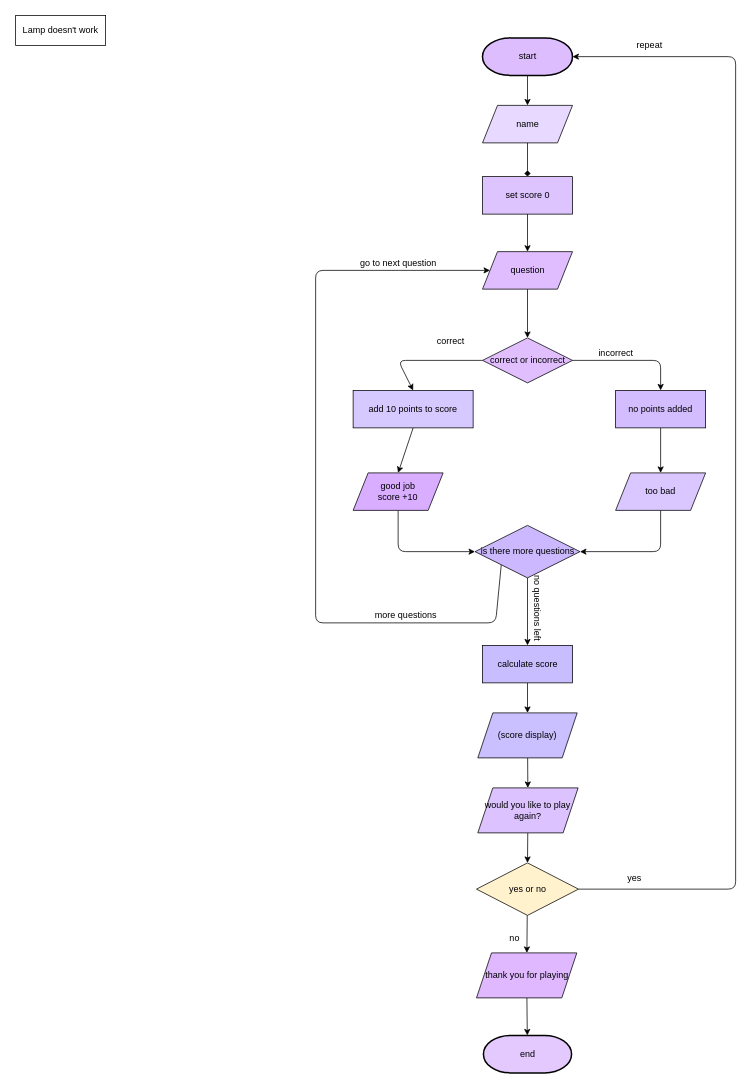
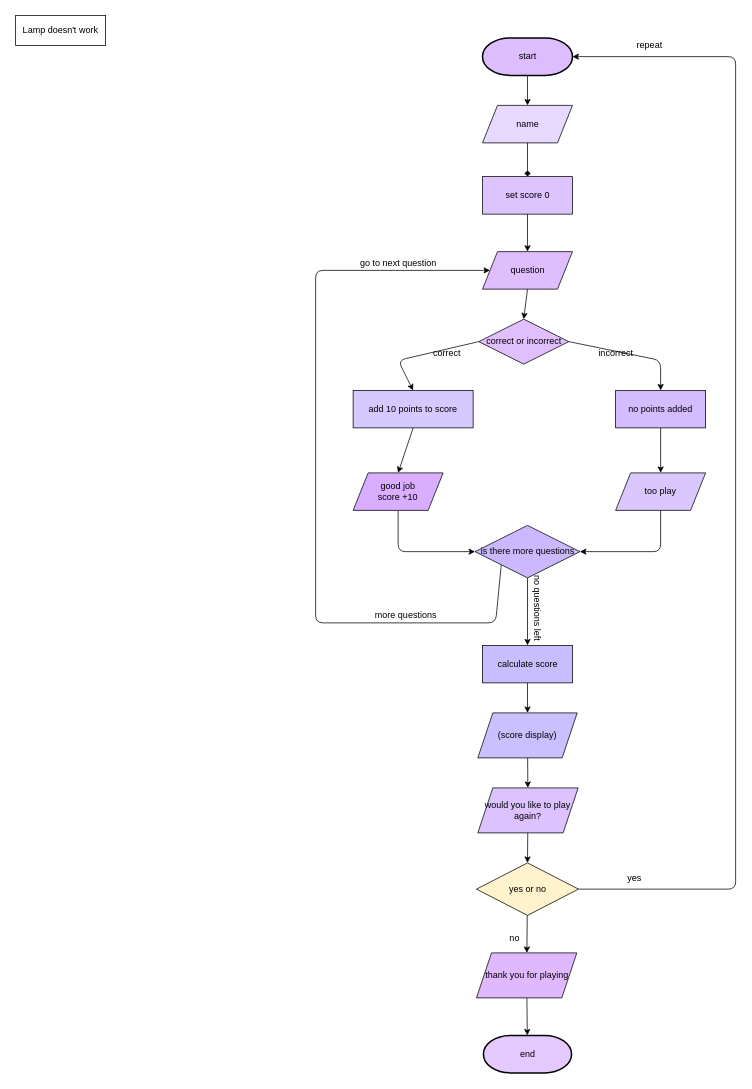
(450, 342) -> (447, 353)
(527, 360) -> (524, 342)
(660, 492) -> (660, 492)
